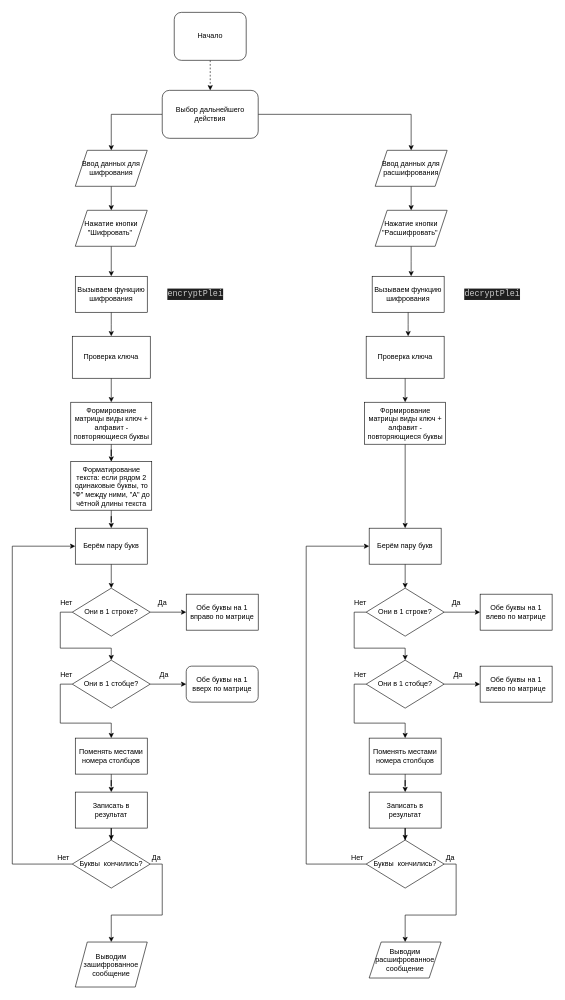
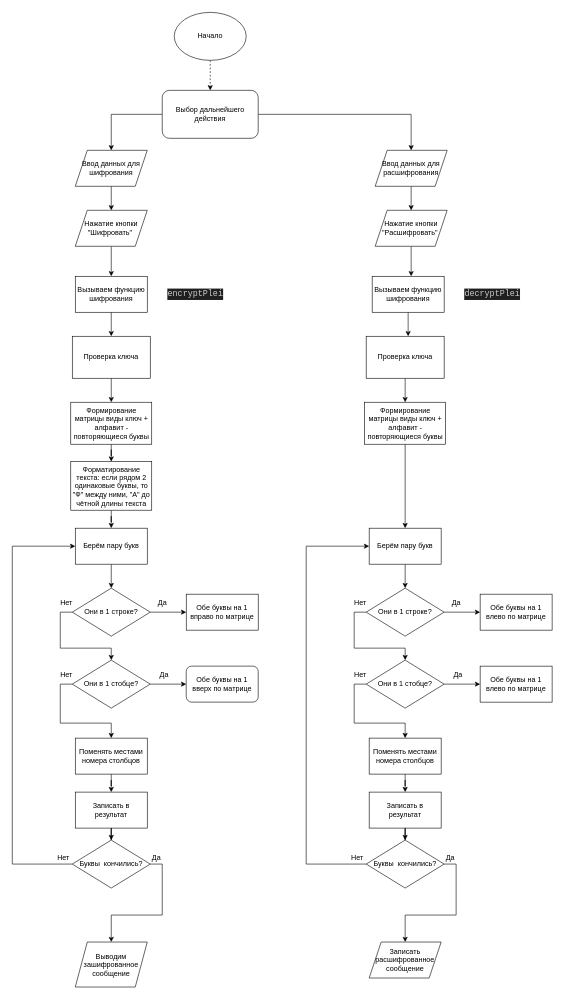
(210, 36) -> (210, 36)
(405, 960) -> (405, 960)
